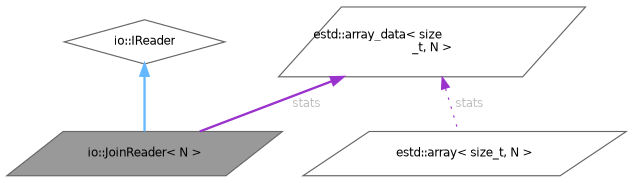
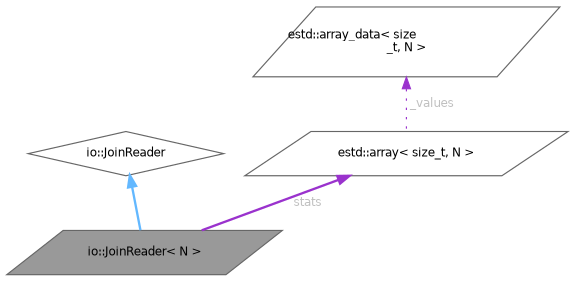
(145, 42) -> (126, 154)
(468, 104) -> (430, 104)
(266, 106) -> (270, 205)
